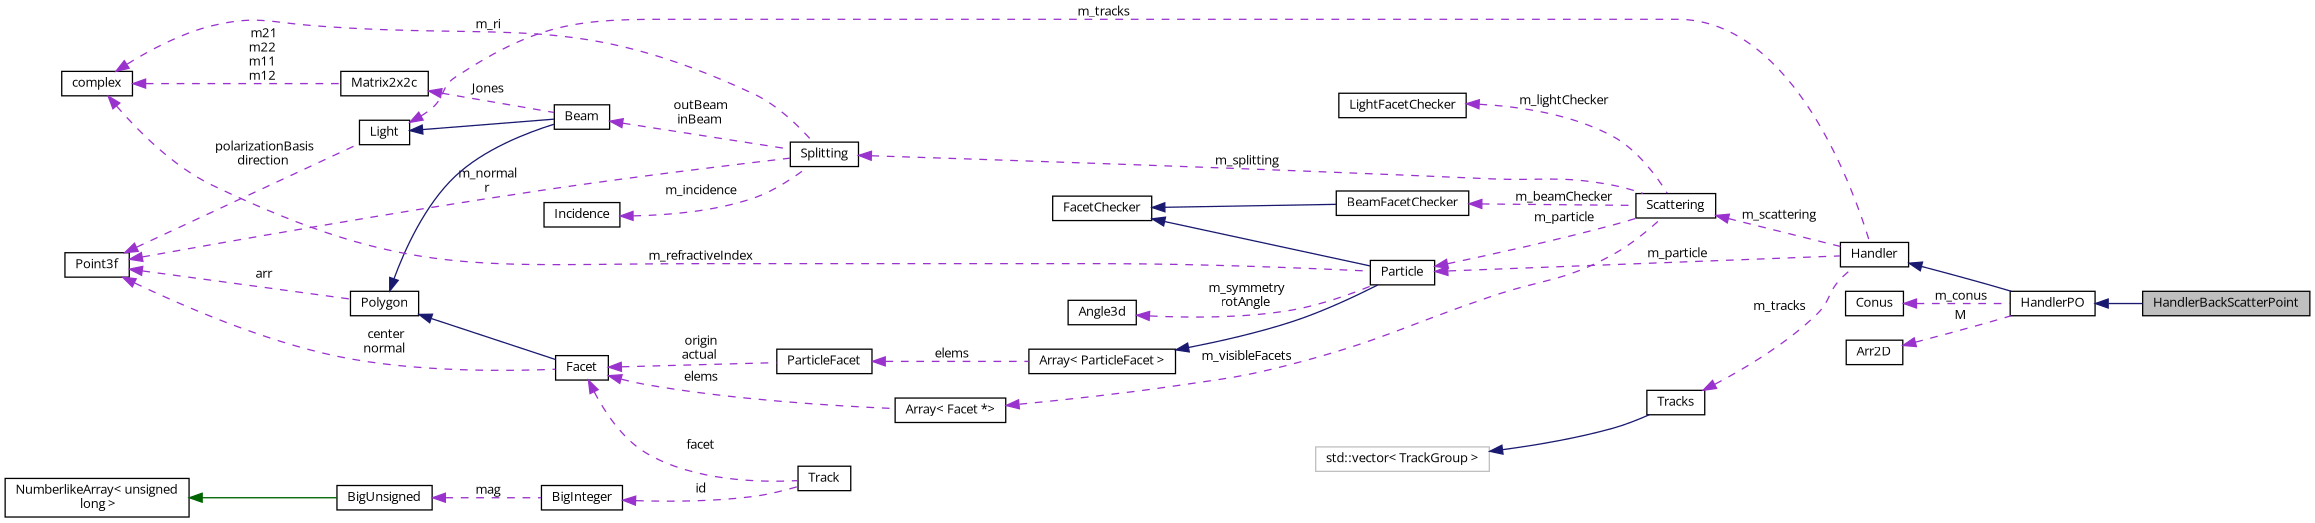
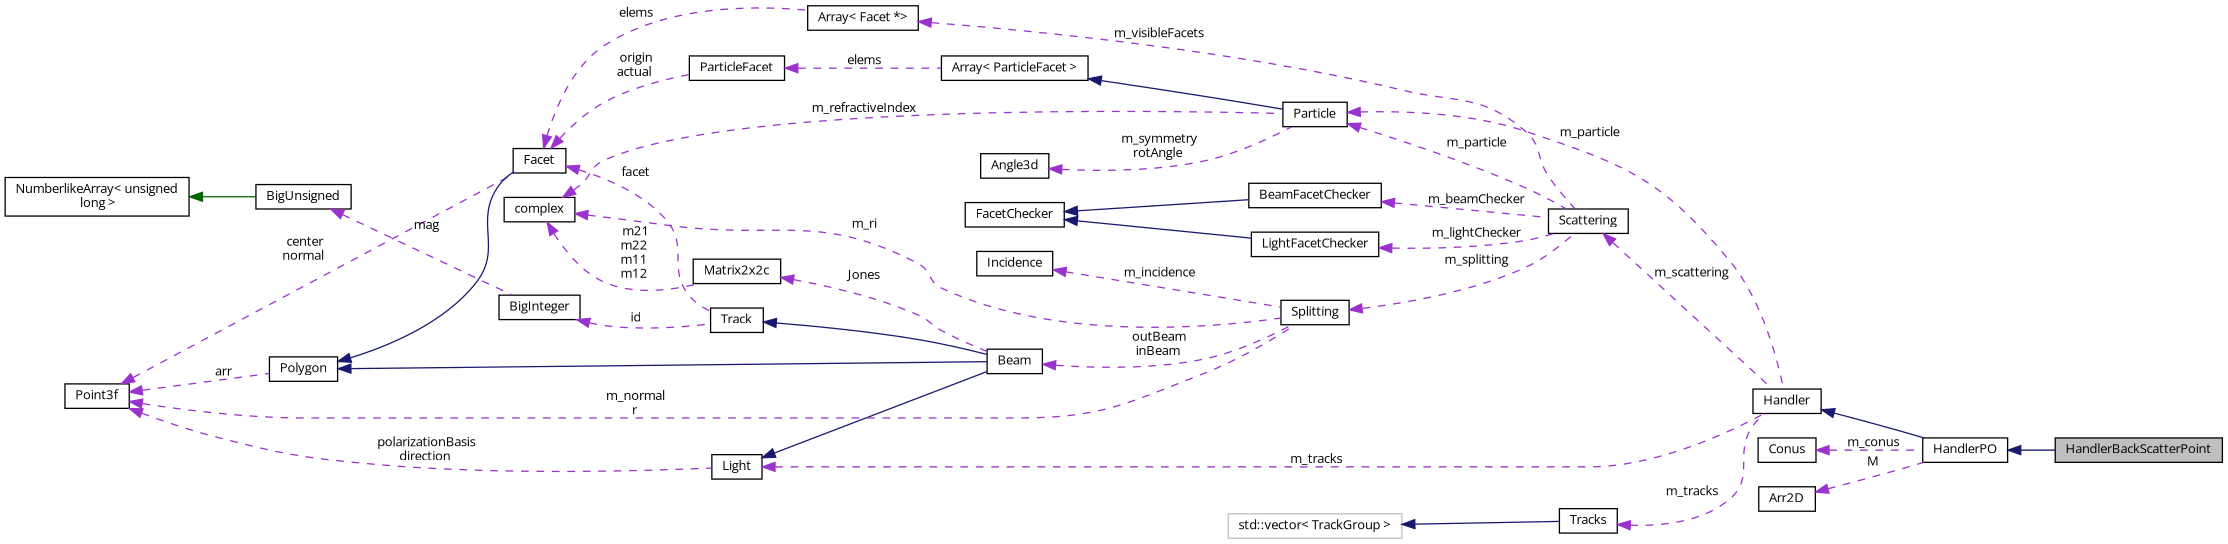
(1267, 244) -> (1164, 230)
none -> (882, 334)
